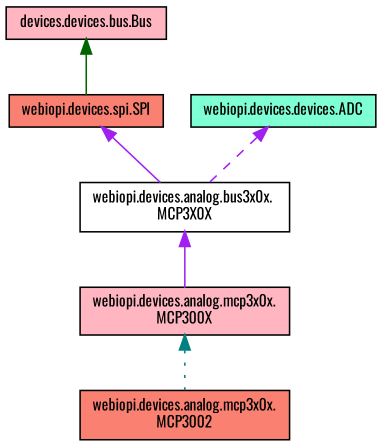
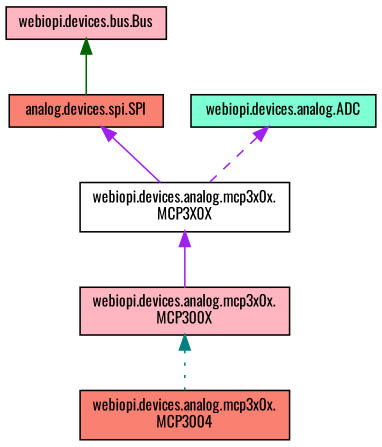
(86, 23) -> (86, 23)
(86, 111) -> (86, 111)
(283, 111) -> (283, 111)
(185, 207) -> (185, 207)
(185, 415) -> (185, 415)
